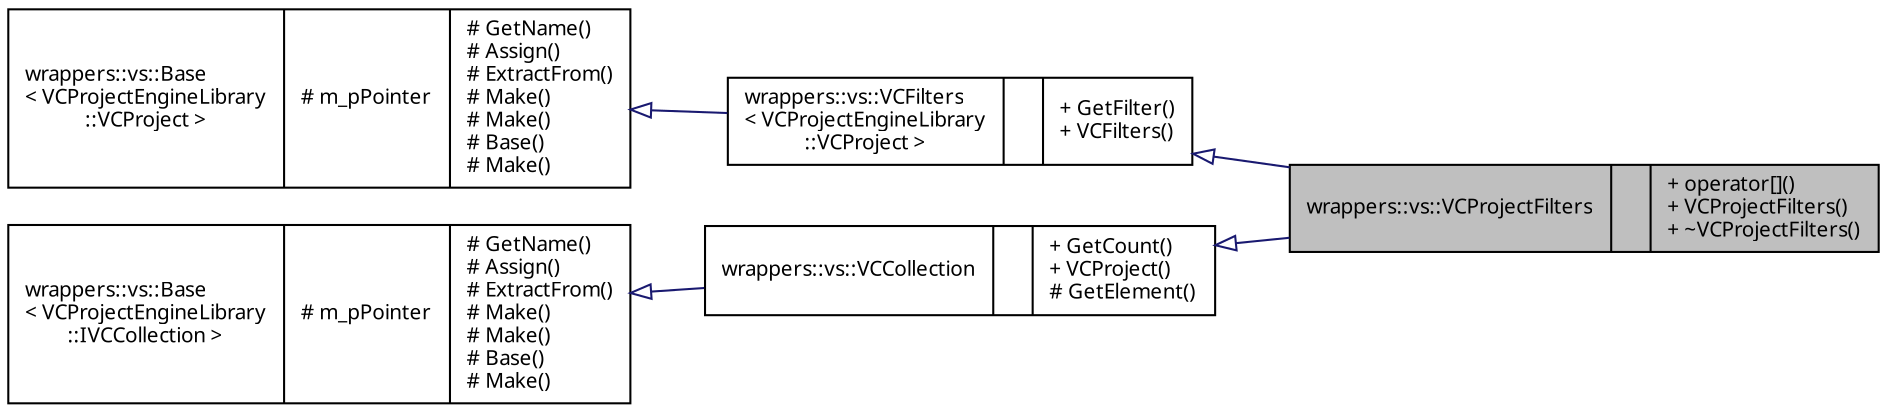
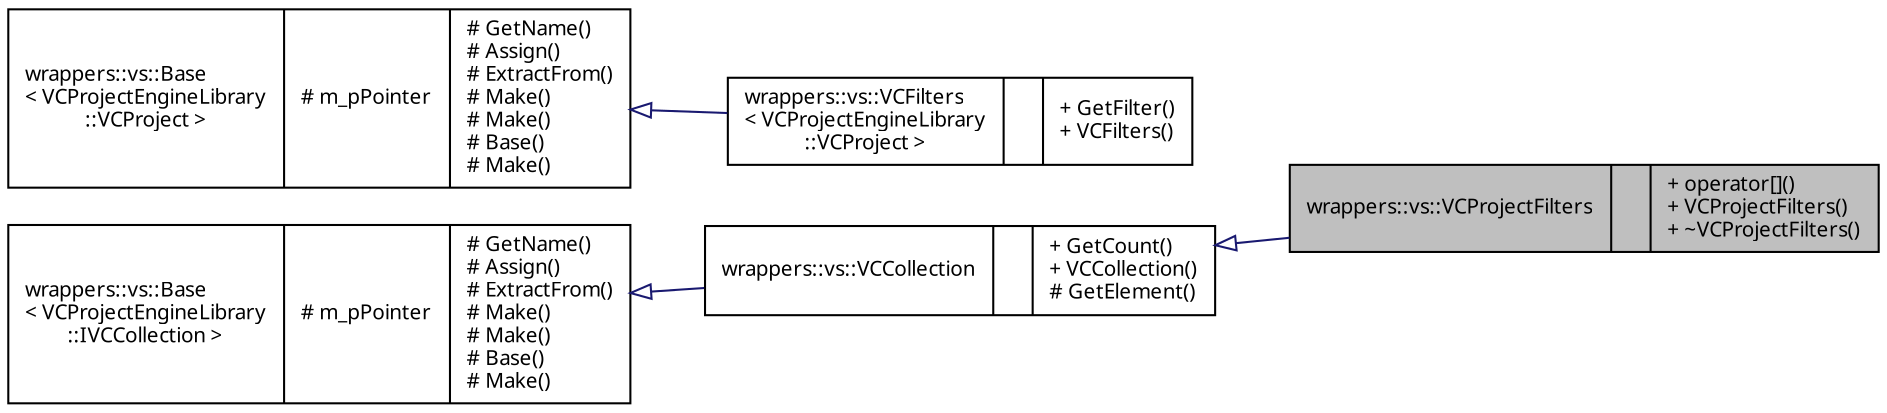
(1252, 162) -> none
(1110, 270) -> (1124, 270)
